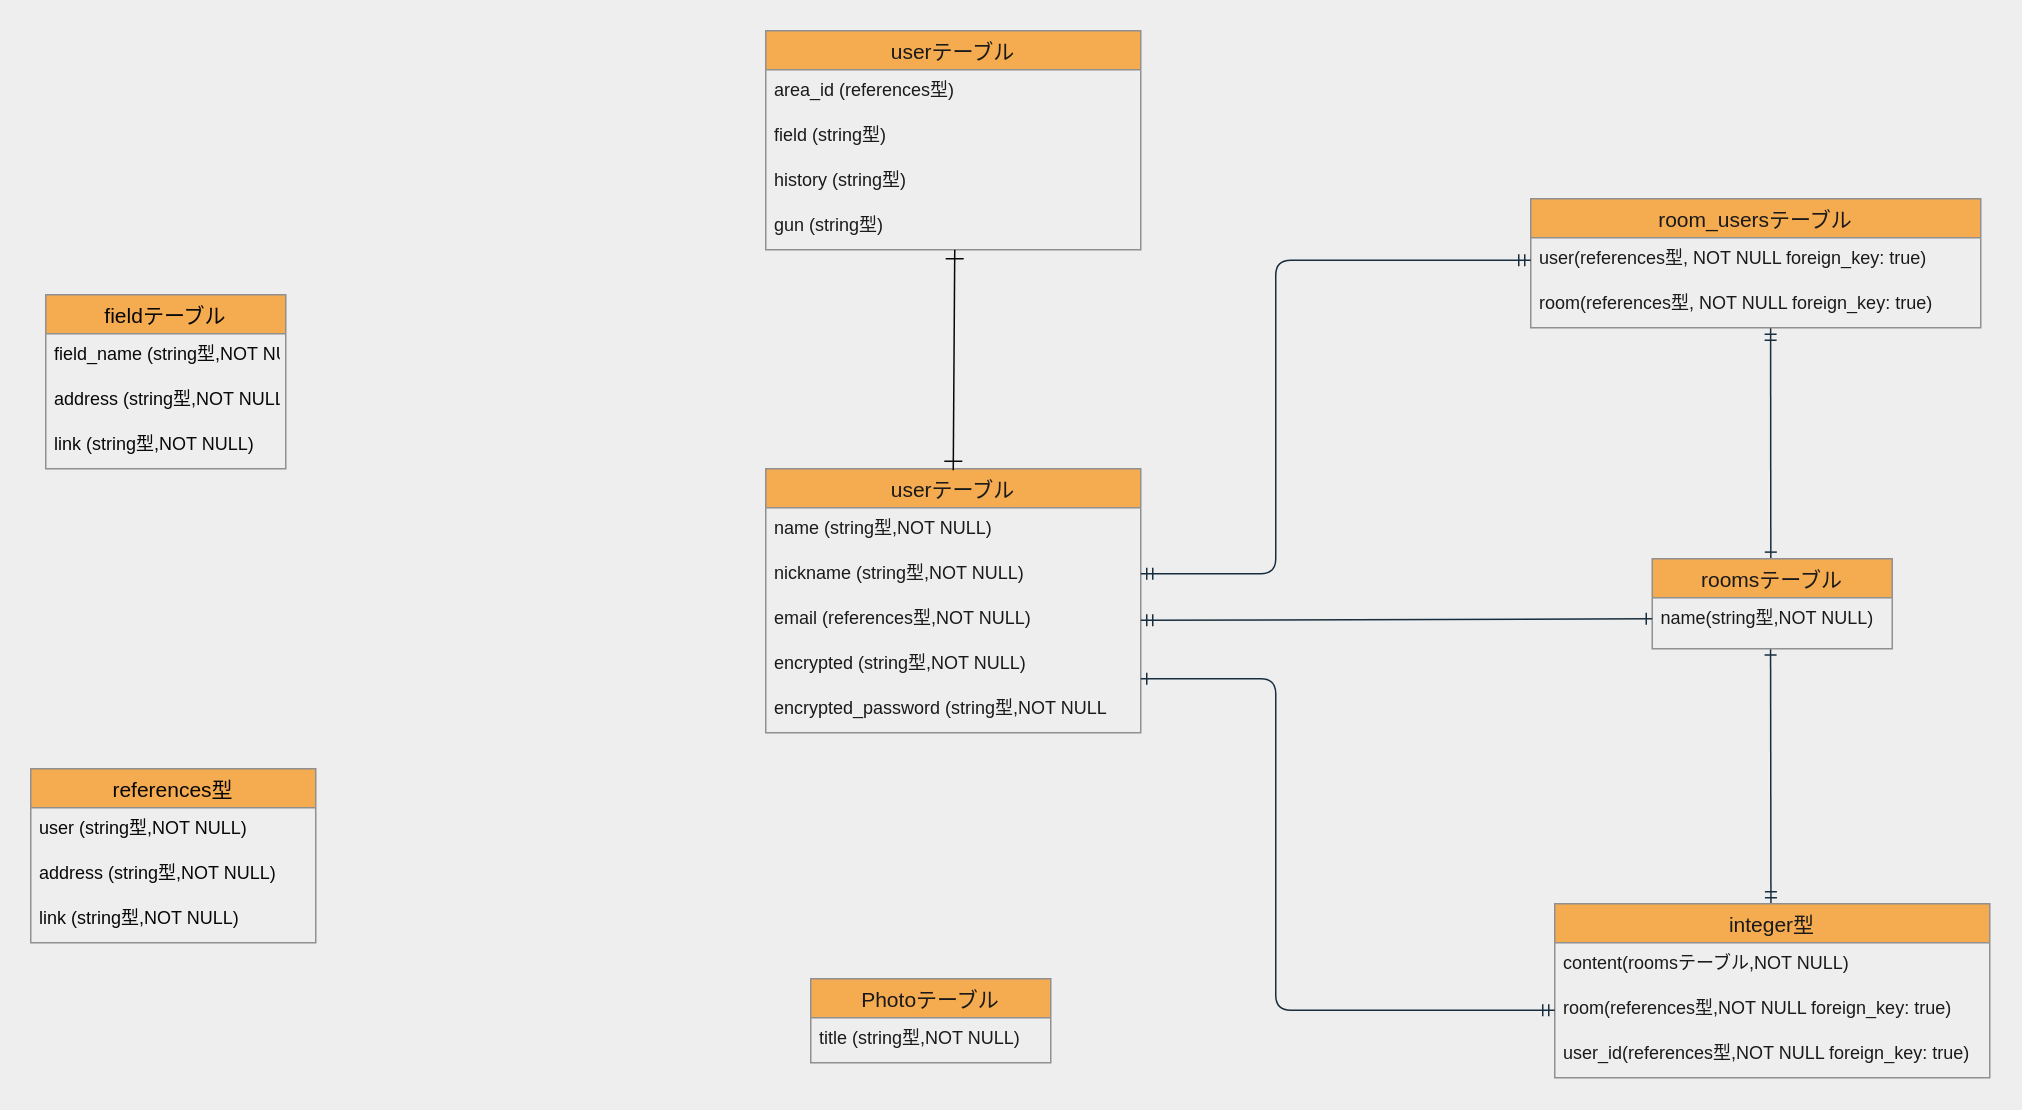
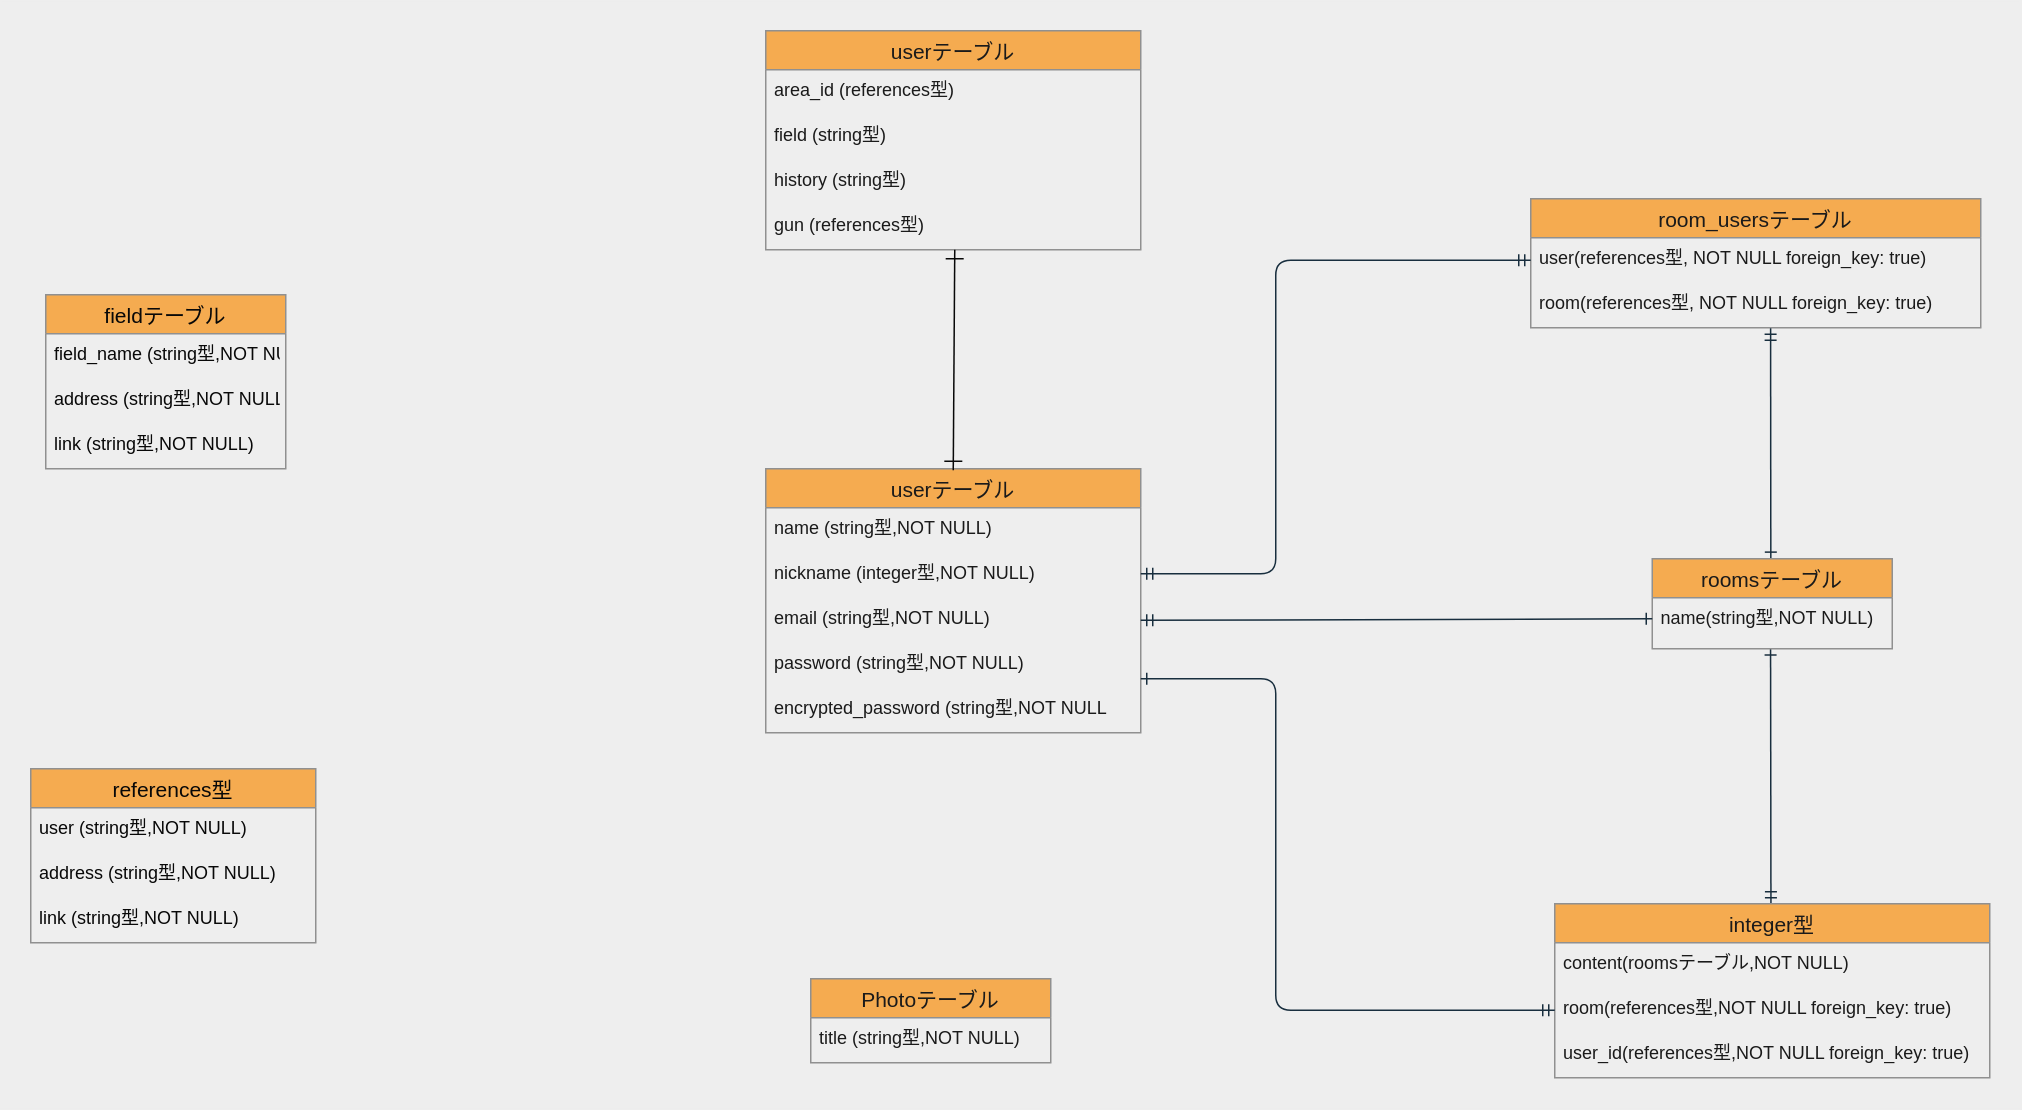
(841, 225) -> (864, 225)
(905, 573) -> (910, 573)
(910, 618) -> (887, 618)
(912, 663) -> (907, 663)
